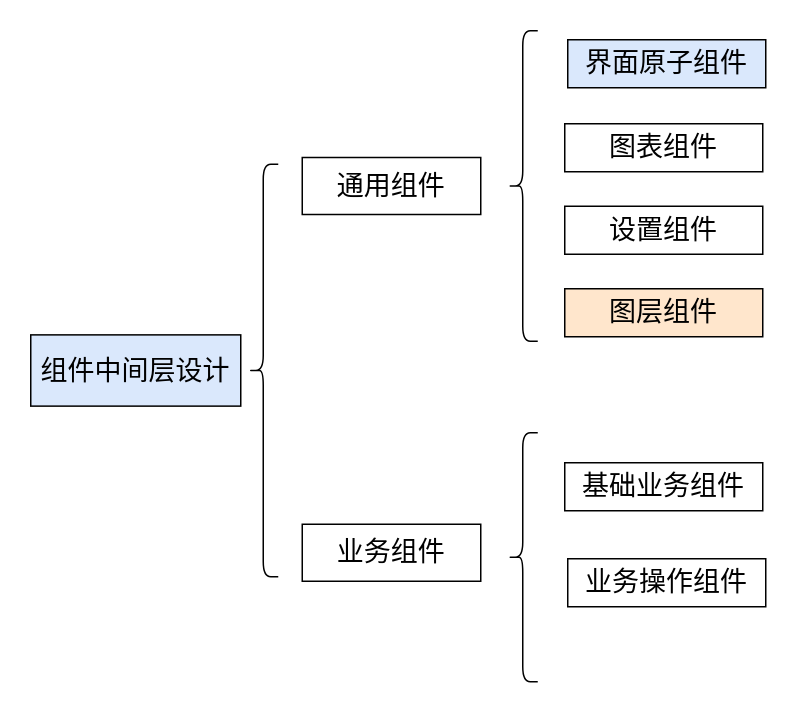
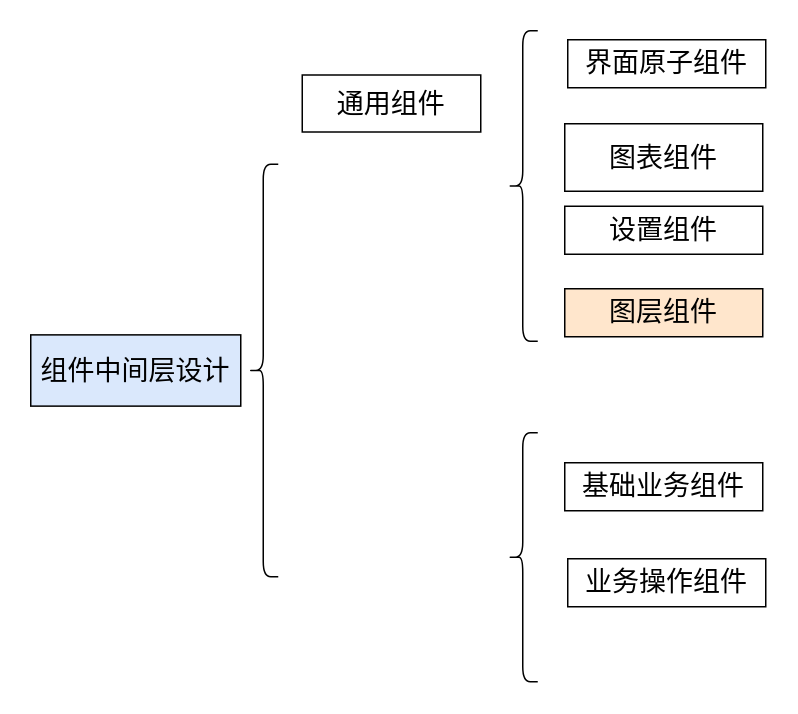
(667, 64) -> (667, 64)
(664, 148) -> (664, 158)
(392, 186) -> (392, 104)
(392, 553) -> none
